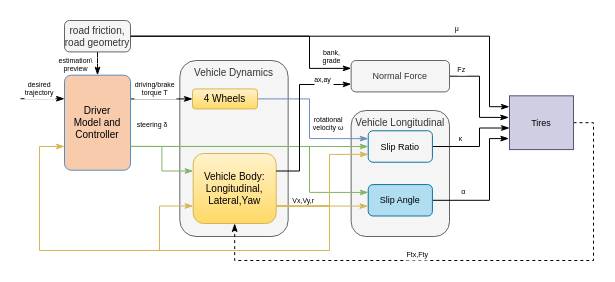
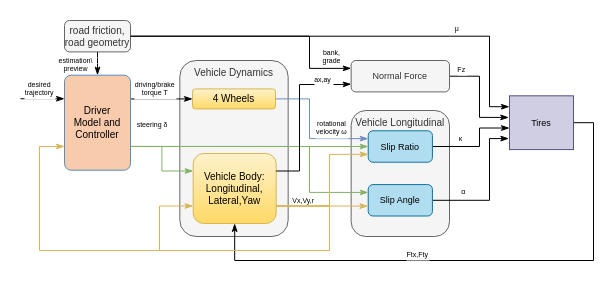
(225, 99) -> (234, 99)
(400, 147) -> (400, 147)
(588, 261) -> (588, 261)
